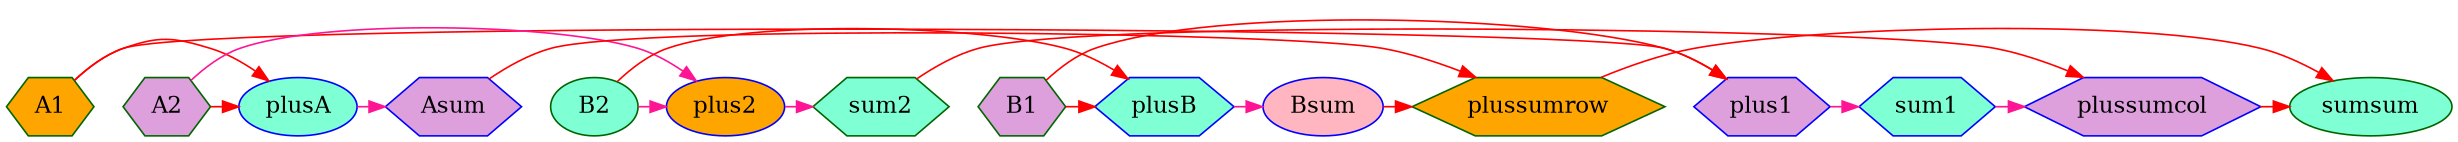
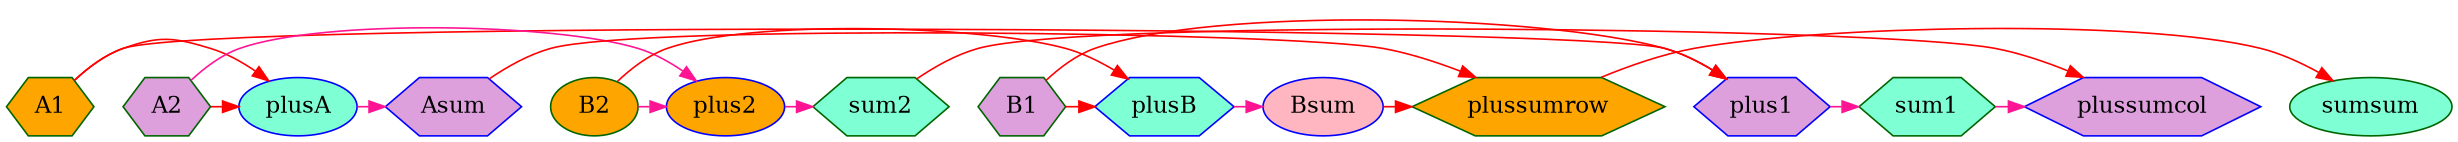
(594, 107) -> (594, 107)
(1927, 107) -> (1927, 107)
(2267, 107) -> none
